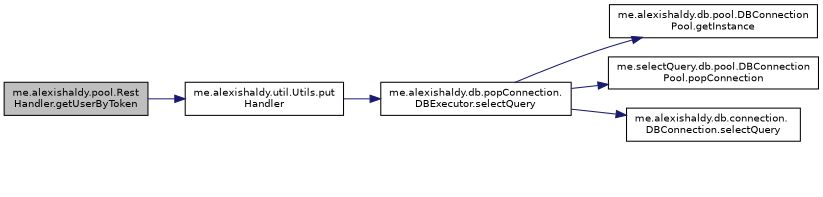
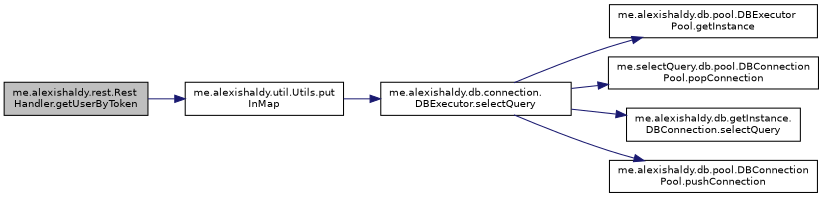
(713, 21) -> (713, 21)
(76, 99) -> (76, 99)
(264, 99) -> (264, 99)
(476, 99) -> (476, 99)
(713, 125) -> (713, 125)
none -> (713, 176)
